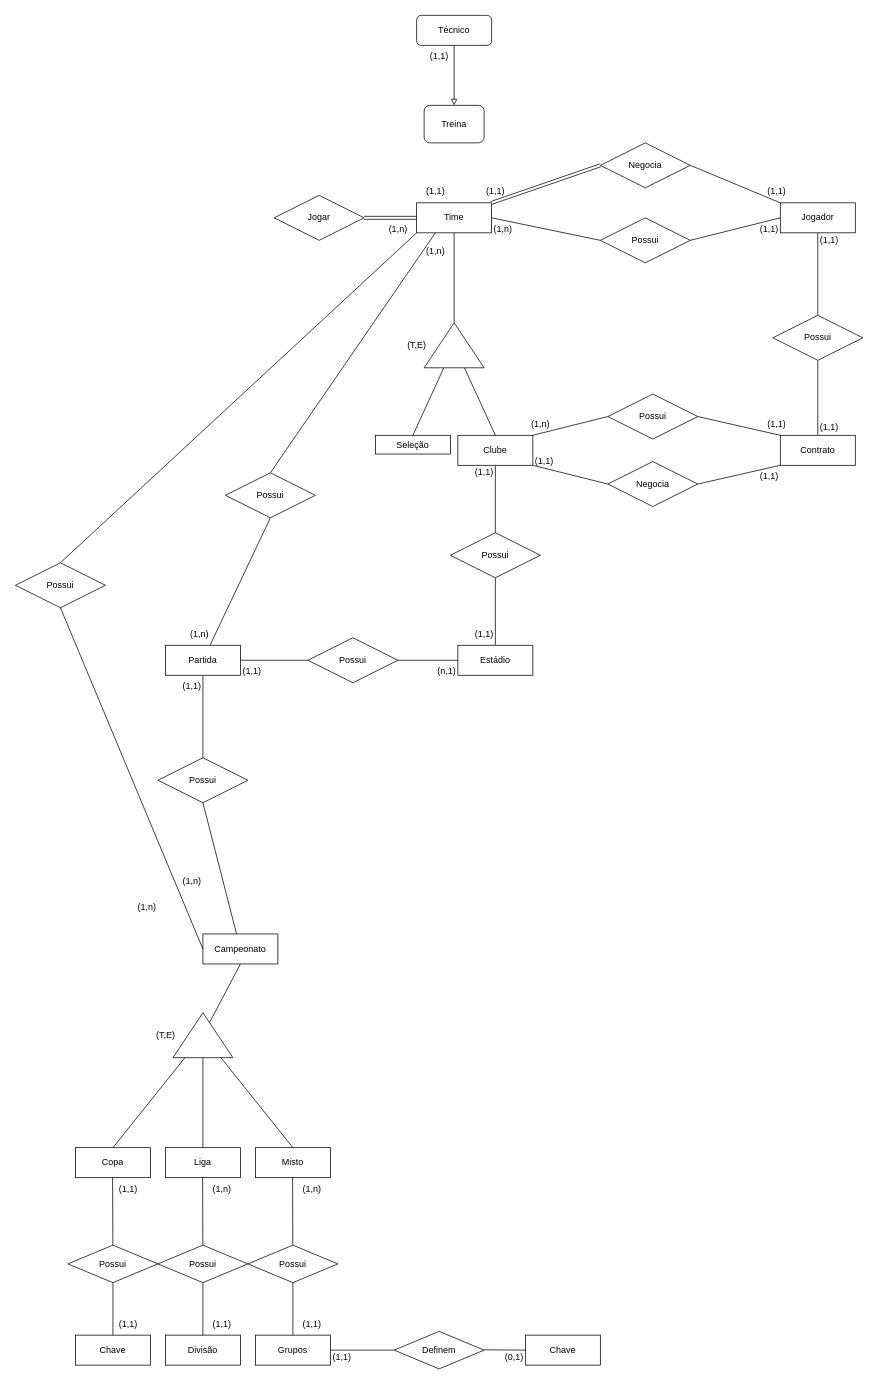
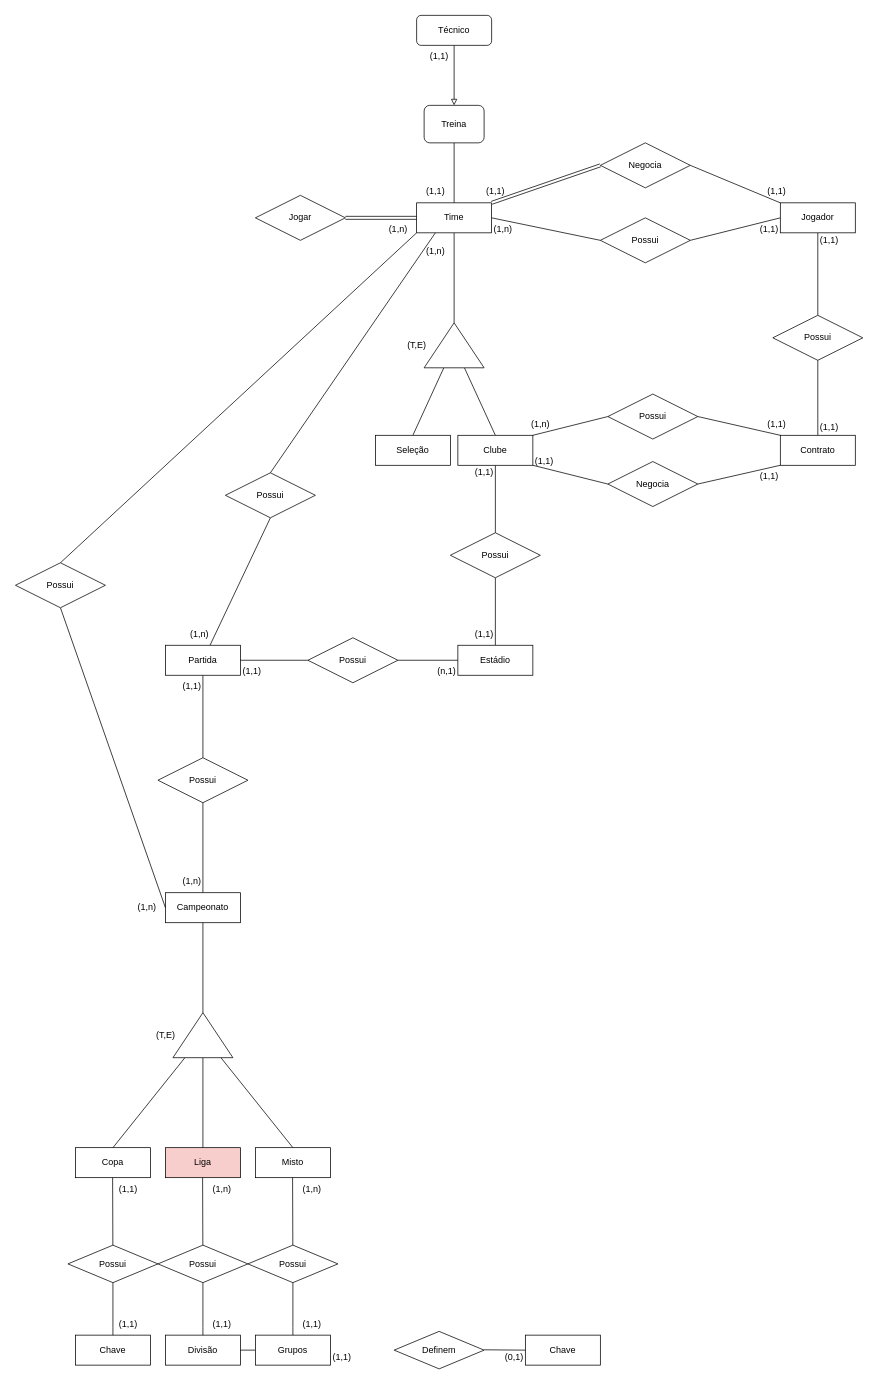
none -> (454, 173)
(319, 218) -> (300, 218)
(413, 445) -> (413, 450)
(240, 949) -> (203, 908)
(203, 1163) -> (203, 1163)
(362, 1350) -> (248, 1350)
